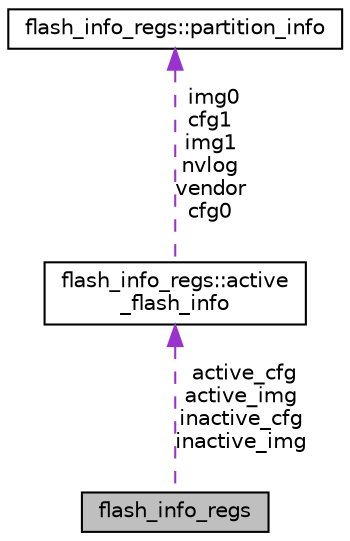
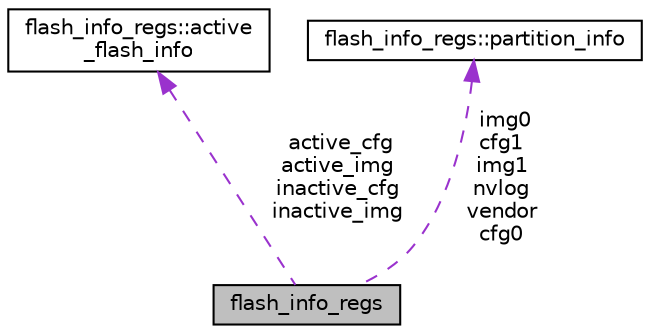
(175, 166) -> (441, 199)
